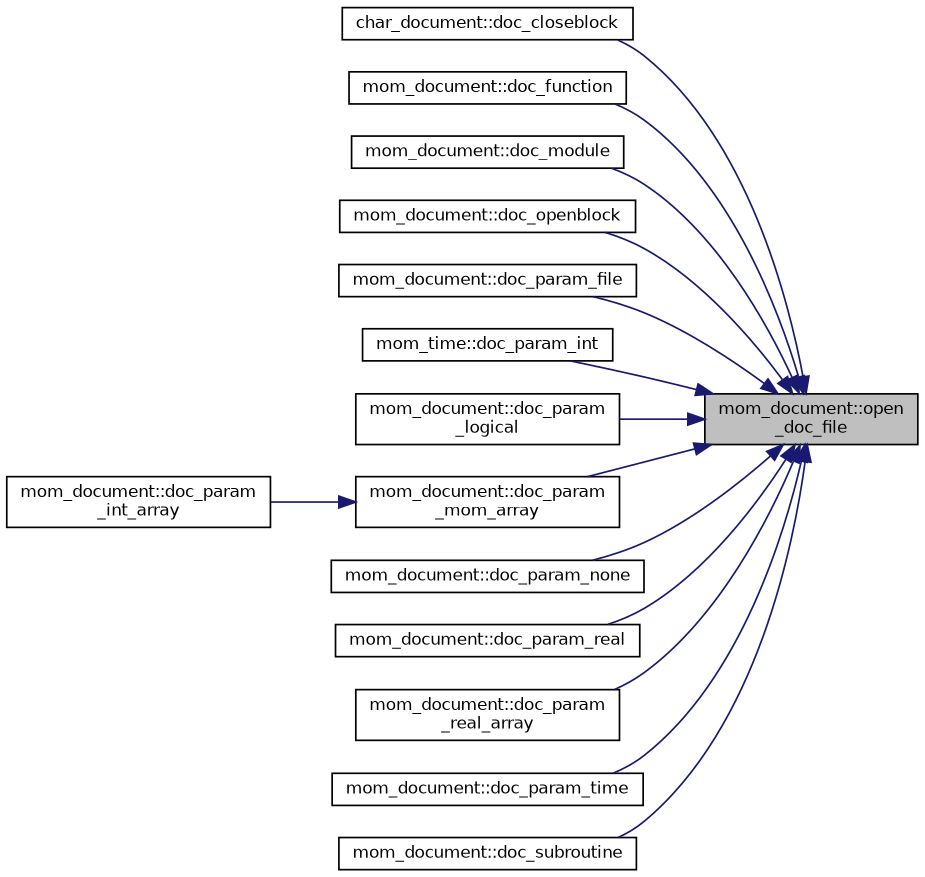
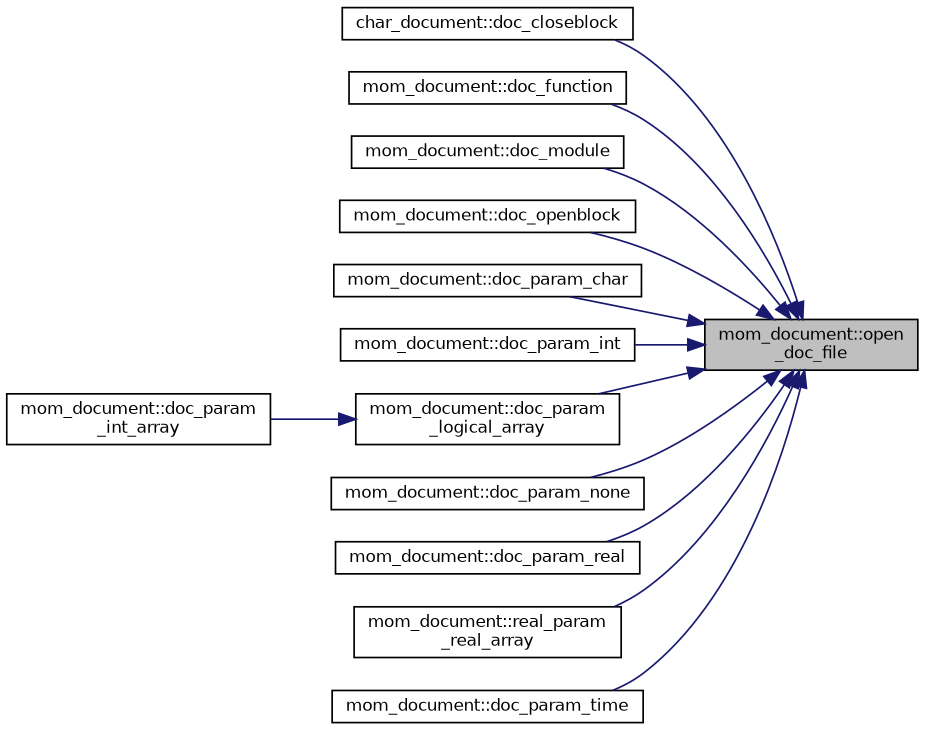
(488, 281) -> (488, 281)
(488, 345) -> (488, 345)
(488, 419) -> none
(488, 502) -> (488, 419)
(488, 715) -> (488, 632)
(488, 854) -> none
